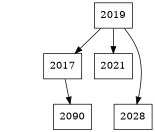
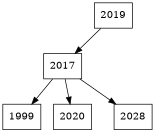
(140, 61) -> (95, 89)
(113, 66) -> none
none -> (22, 117)
(73, 117) -> (73, 117)
